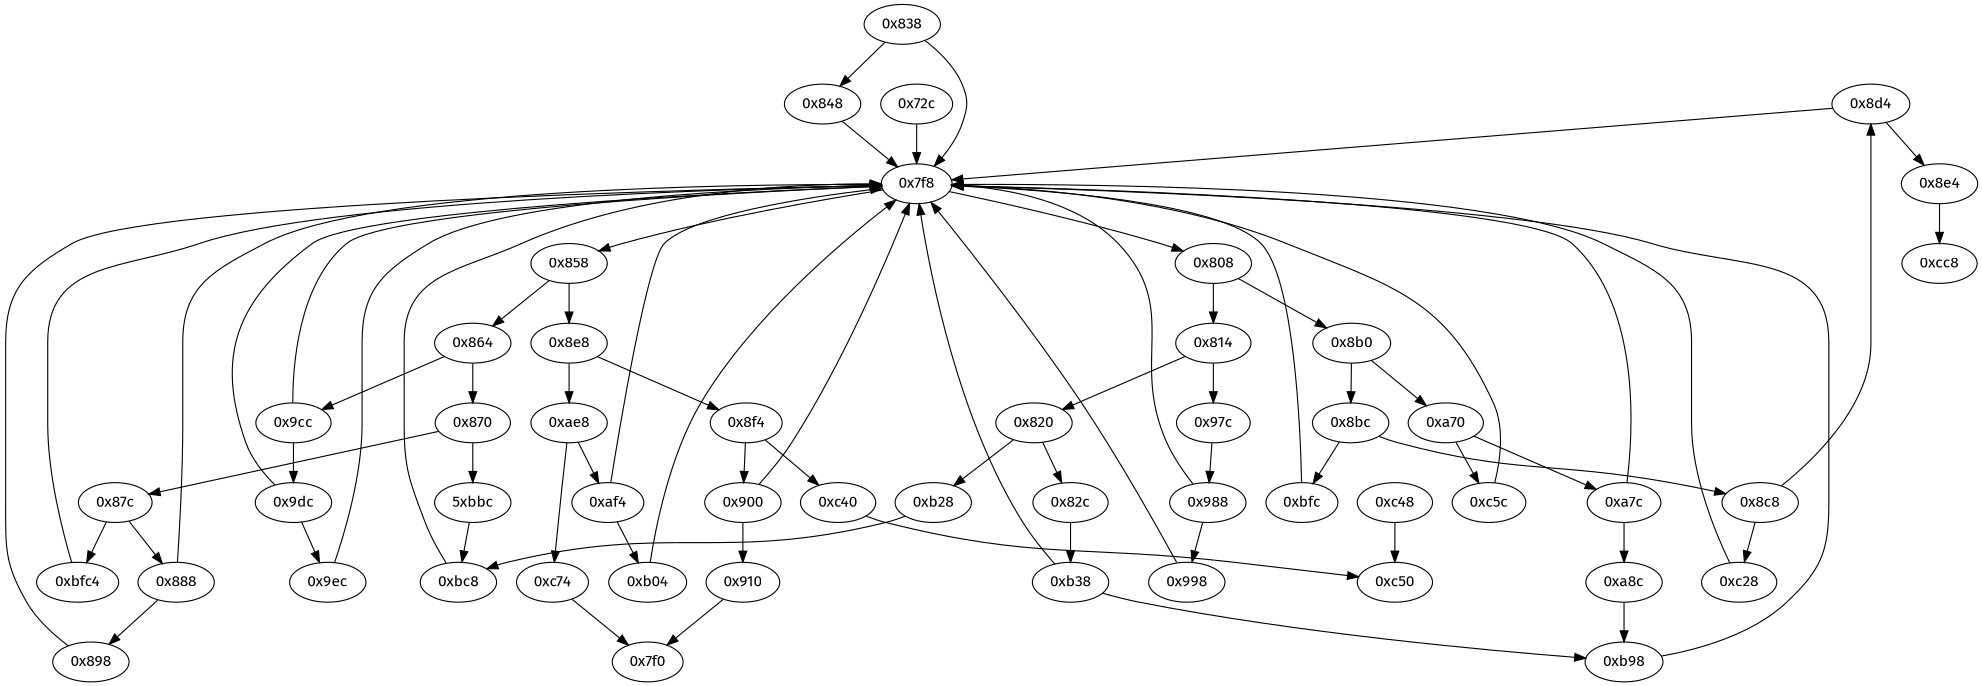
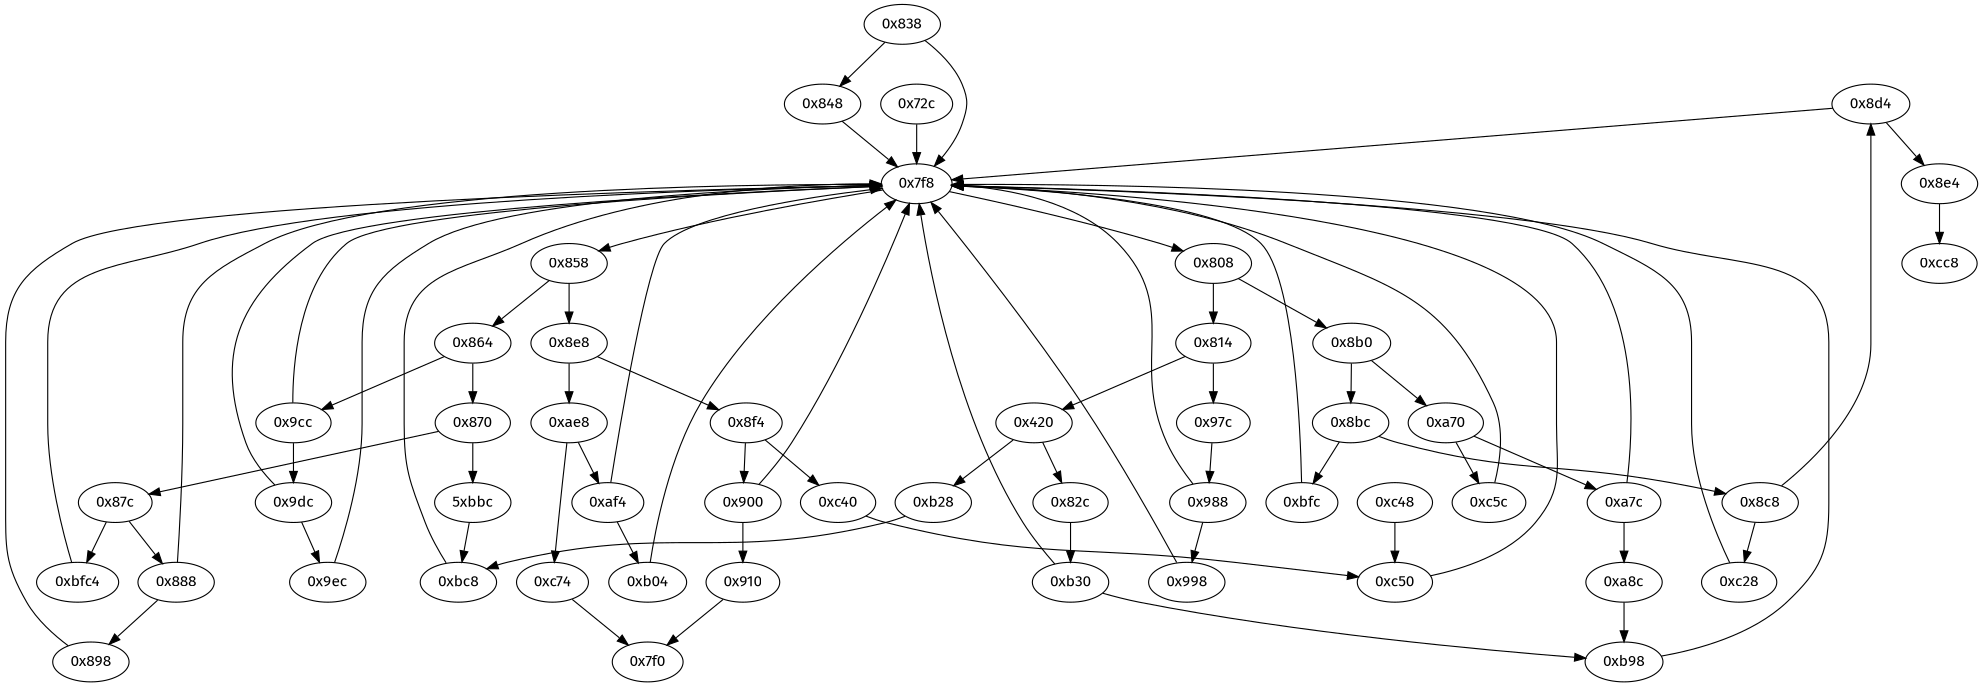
none -> (1430, 248)
(1034, 423) -> (1034, 423)
(1071, 582) -> (1071, 582)
